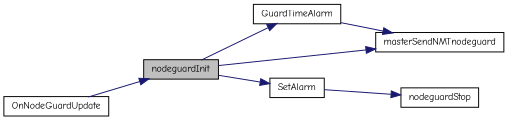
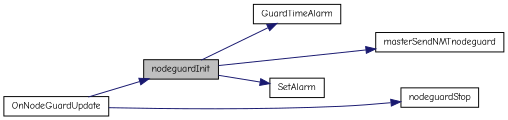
(362, 27) -> none
(358, 92) -> (250, 109)
